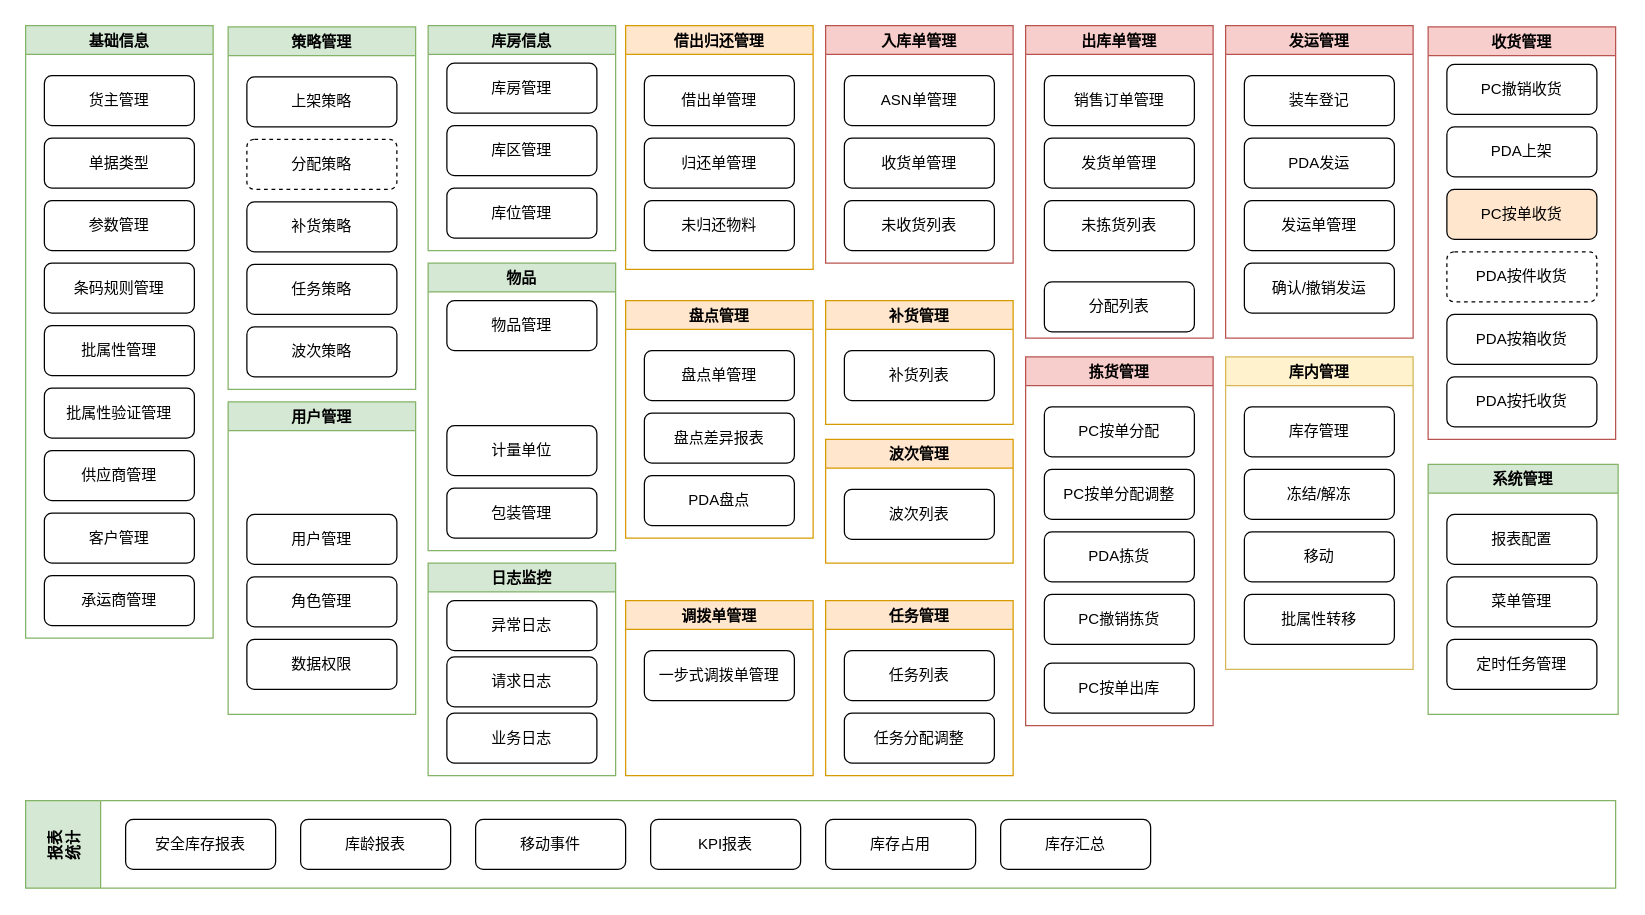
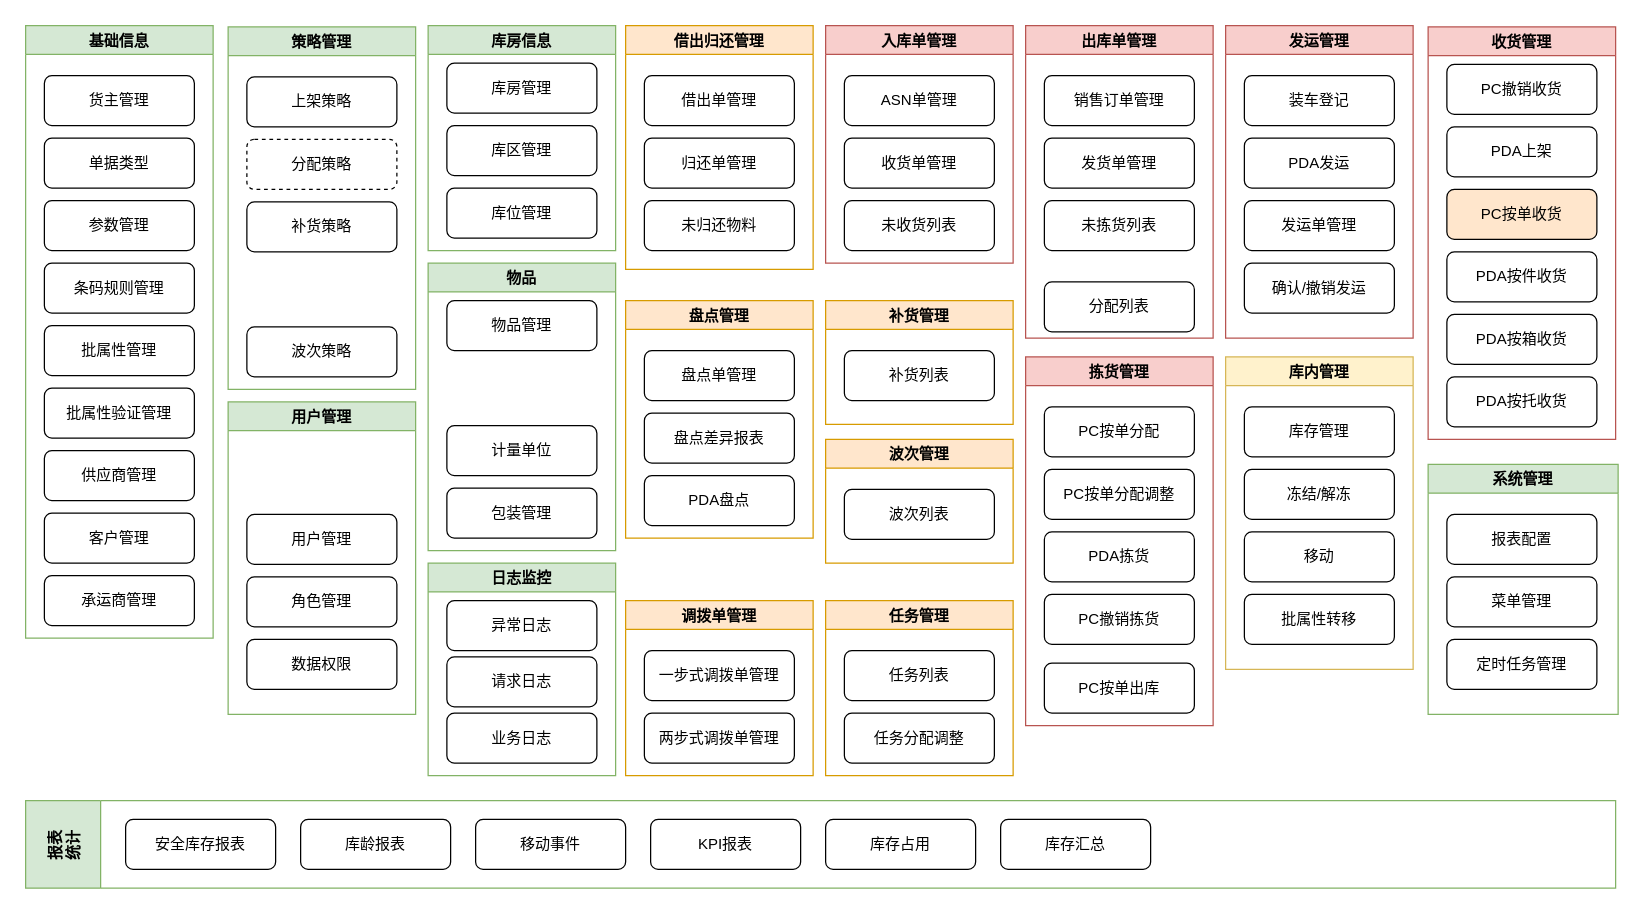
(1522, 277) -> (1522, 277)
(322, 289) -> none
none -> (719, 738)
